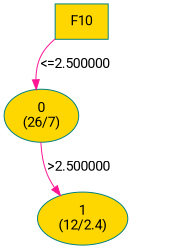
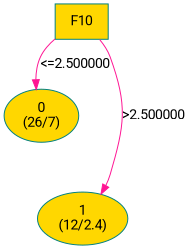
(44, 166) -> (122, 111)
